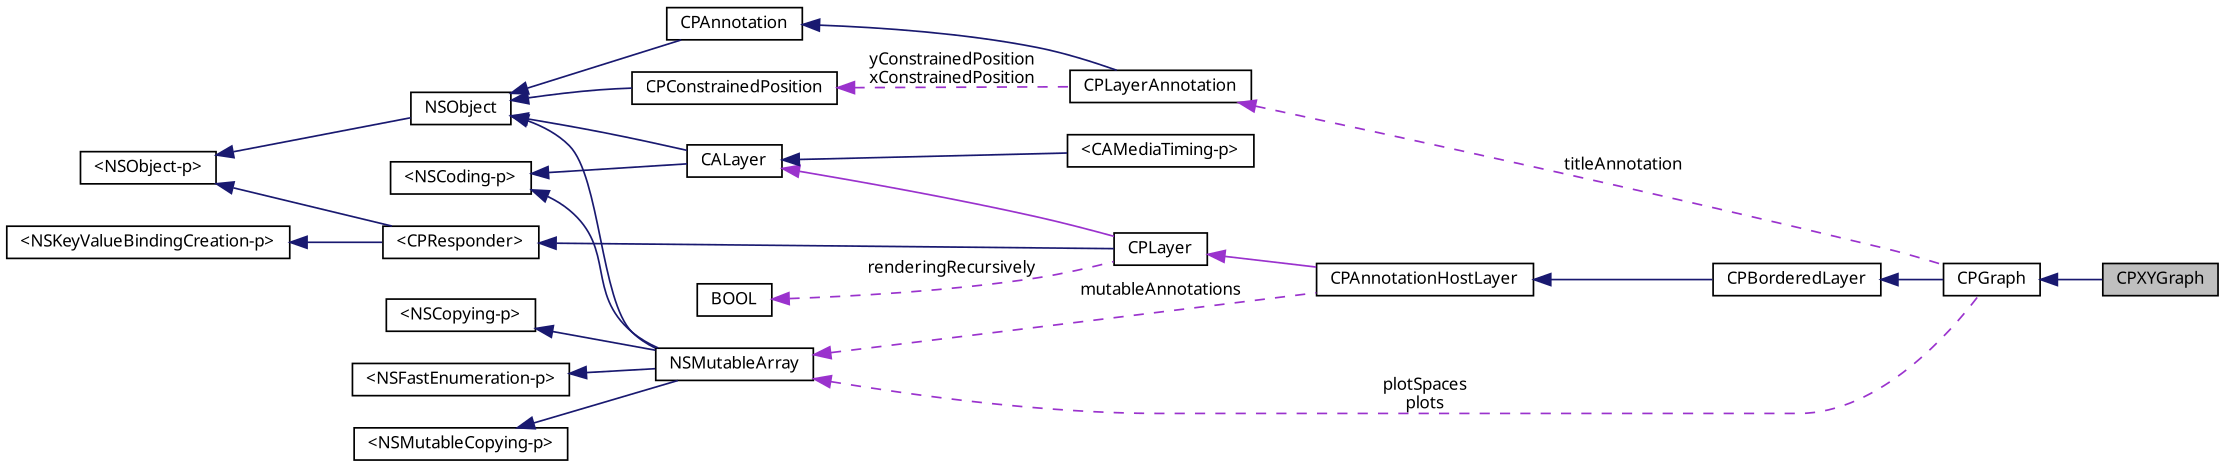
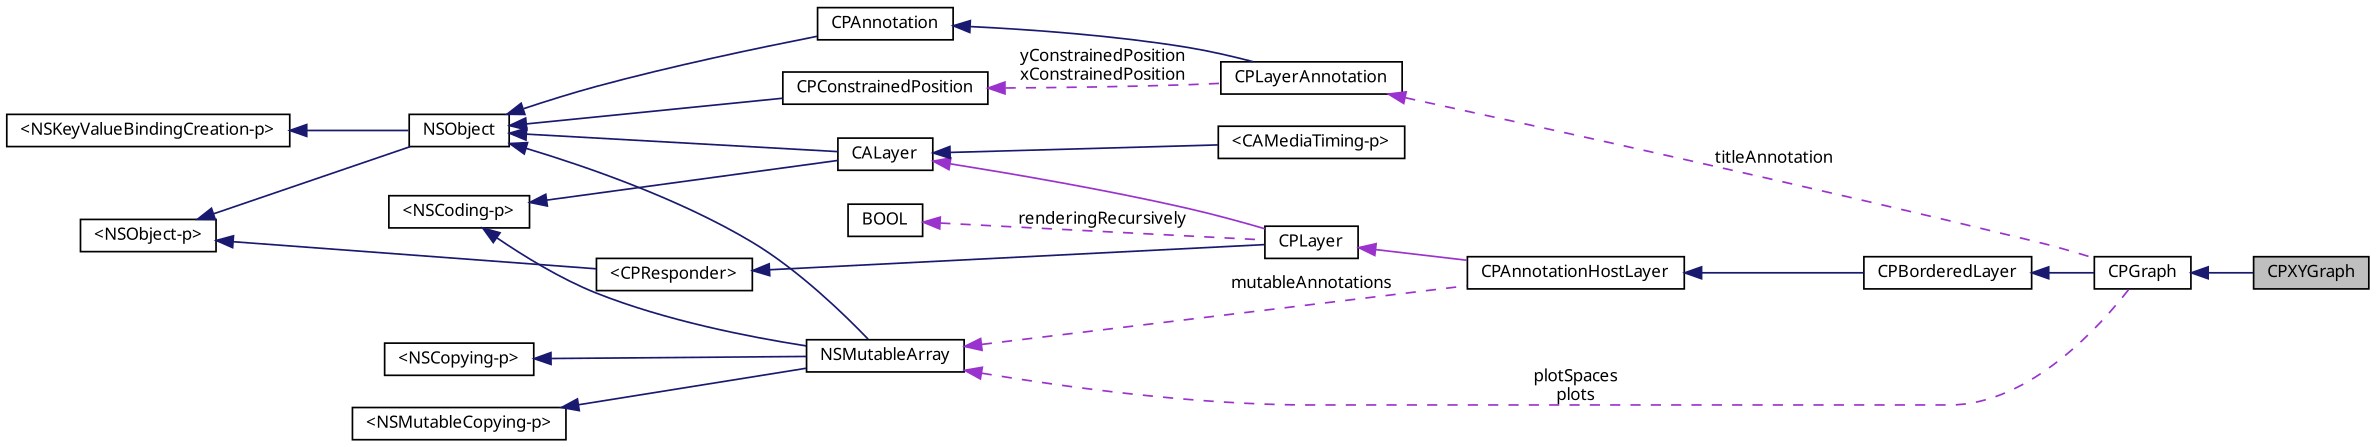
(345, 242) -> (358, 130)
(461, 380) -> none
